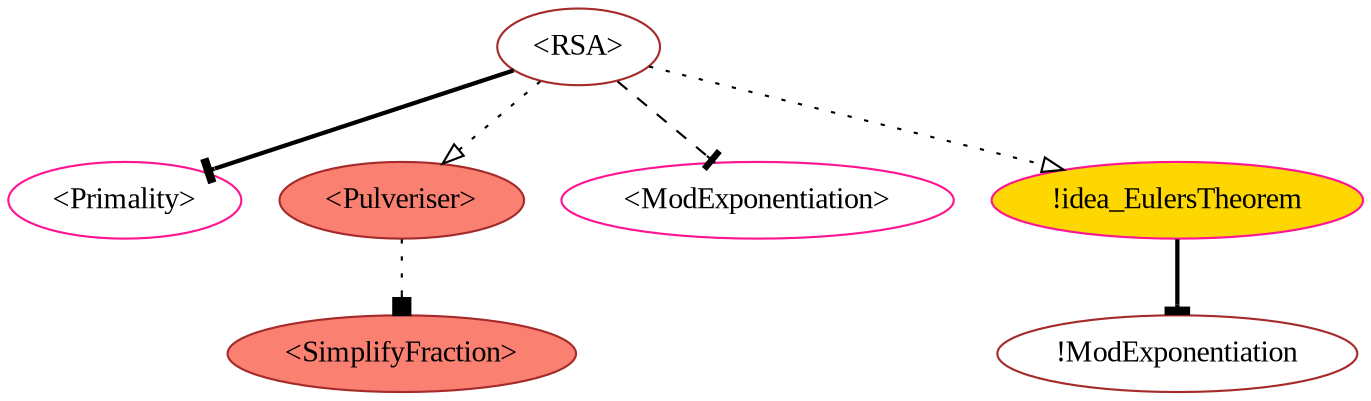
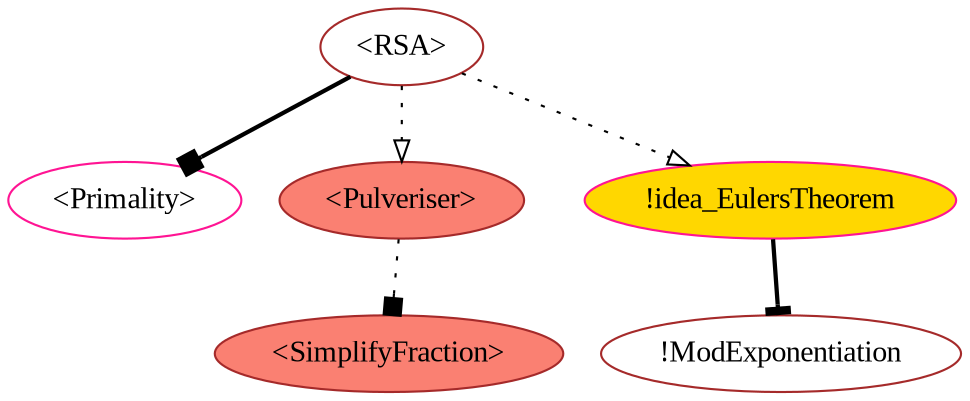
(364, 119) -> (276, 117)
(758, 200) -> none
